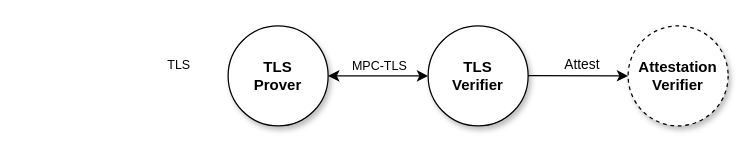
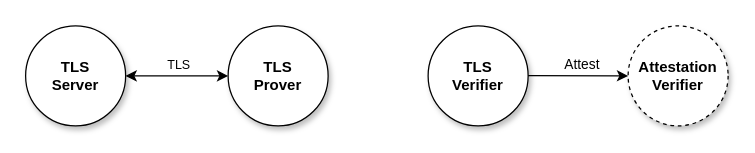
none -> (76, 76)
none -> (177, 76)
(378, 76) -> none
